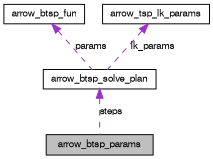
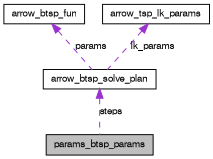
(100, 145) -> (100, 145)
